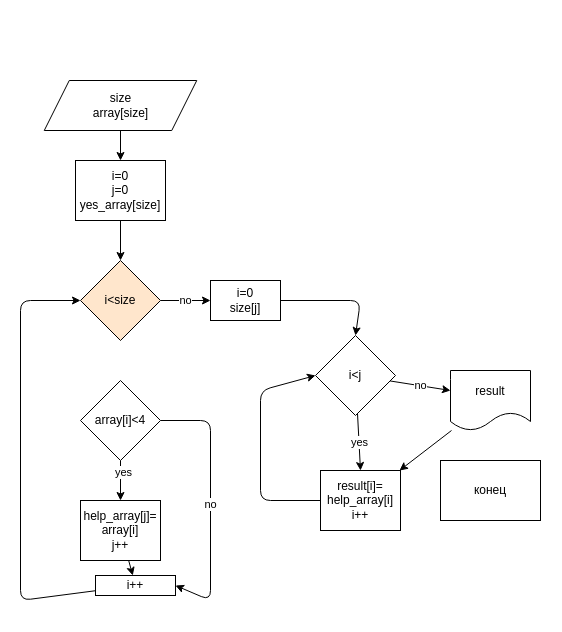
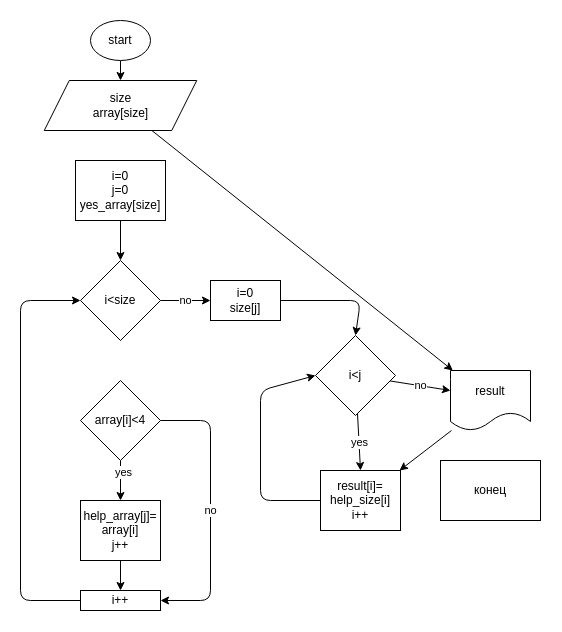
none -> (121, 41)
none -> (121, 67)
(121, 142) -> (300, 249)
(121, 301) -> (121, 301)
(361, 501) -> (361, 501)
(136, 586) -> (121, 601)
